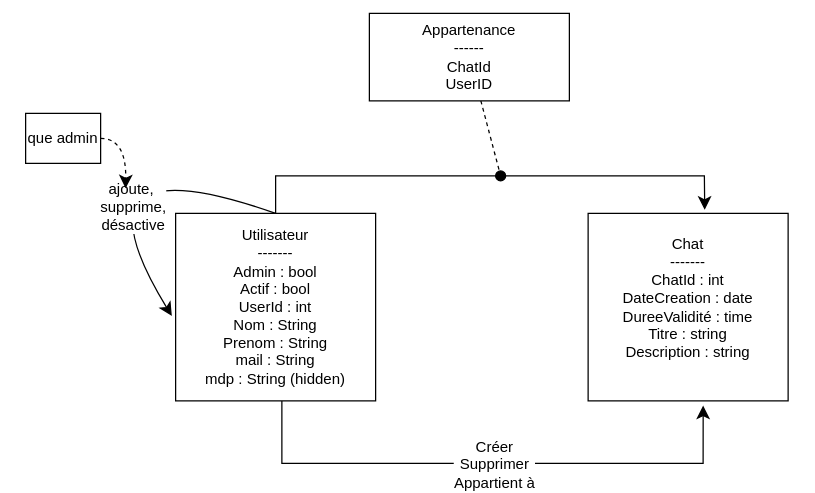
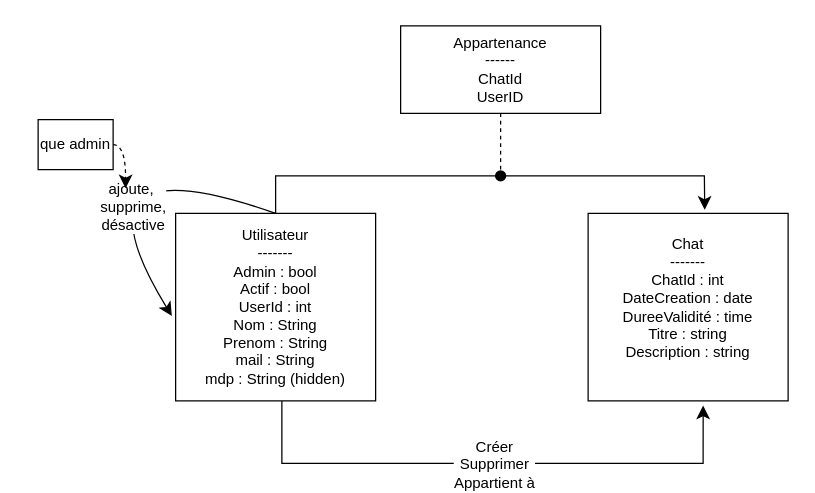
(469, 57) -> (501, 69)
(63, 138) -> (76, 144)
